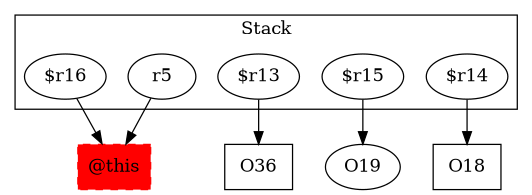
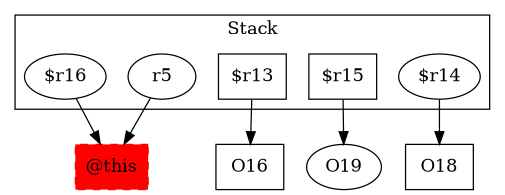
(259, 77) -> (252, 77)
(363, 77) -> (343, 77)
(259, 167) -> (250, 167)
